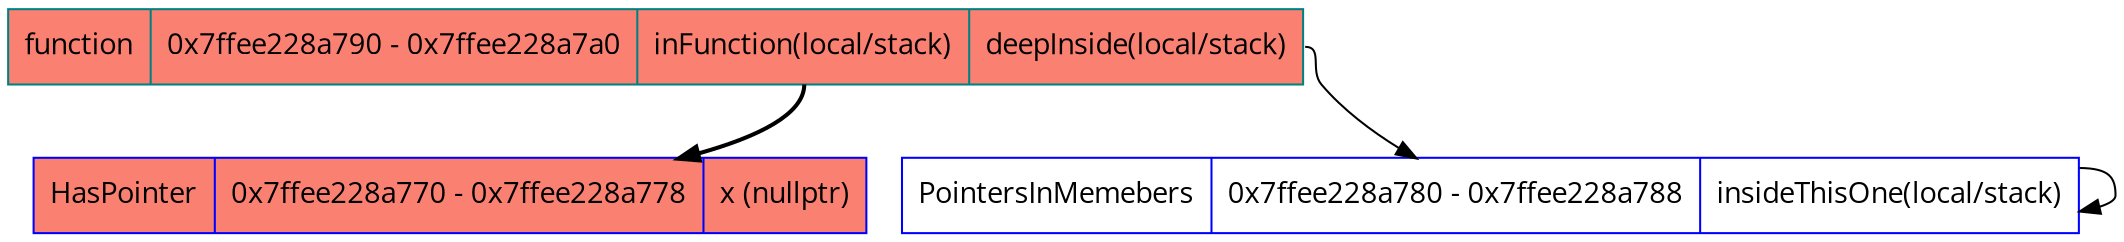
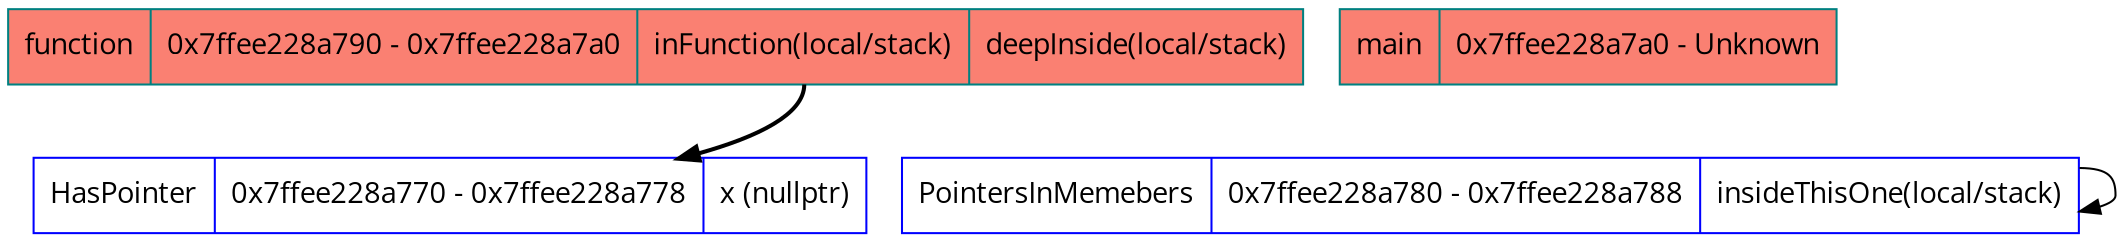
none -> (1588, 47)
(1341, 104) -> none
(450, 195) -> (450, 195)
